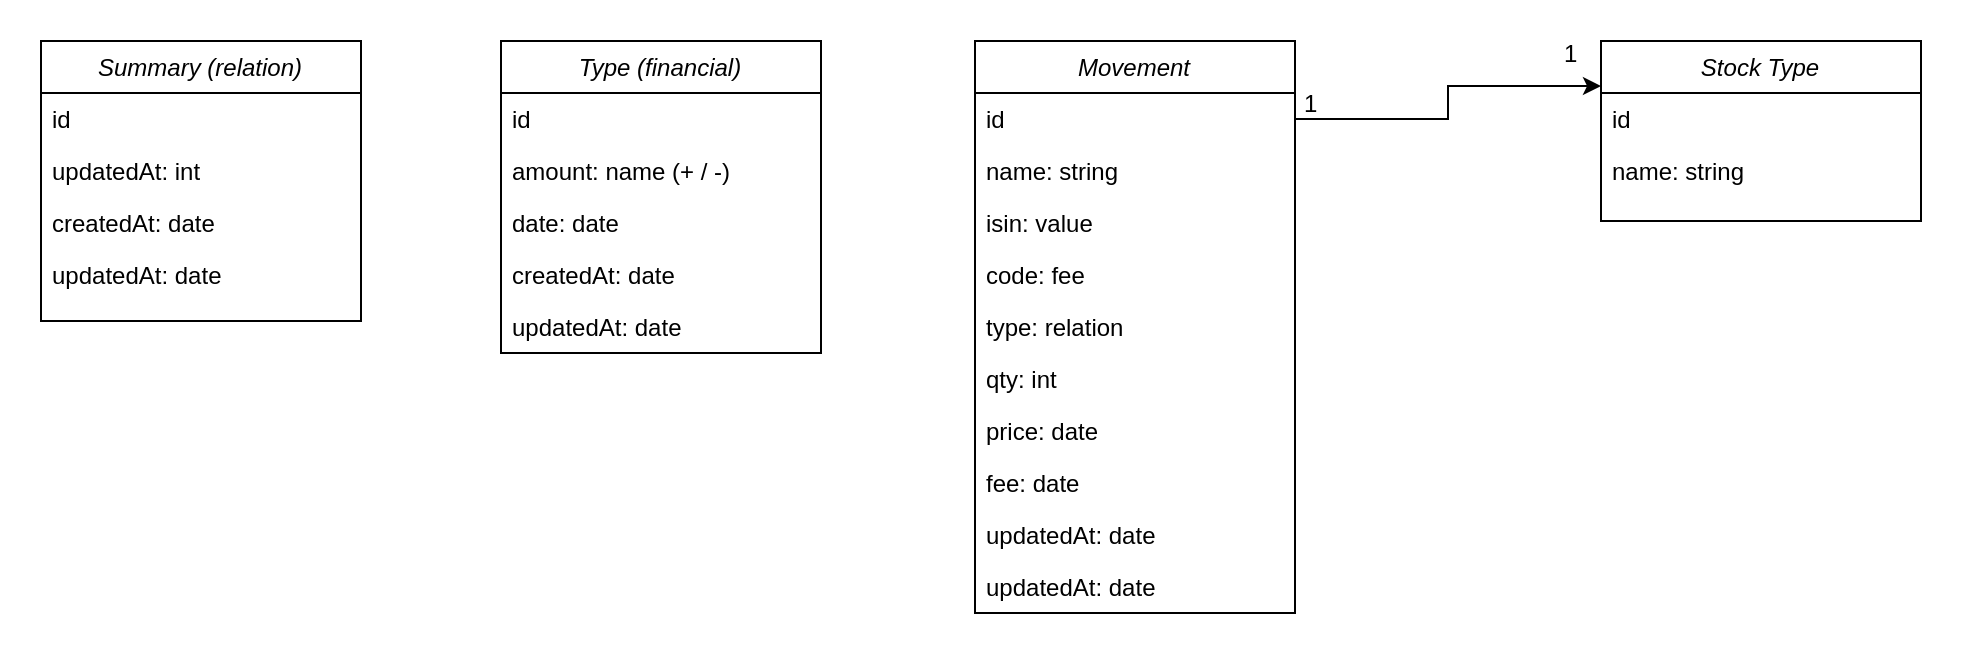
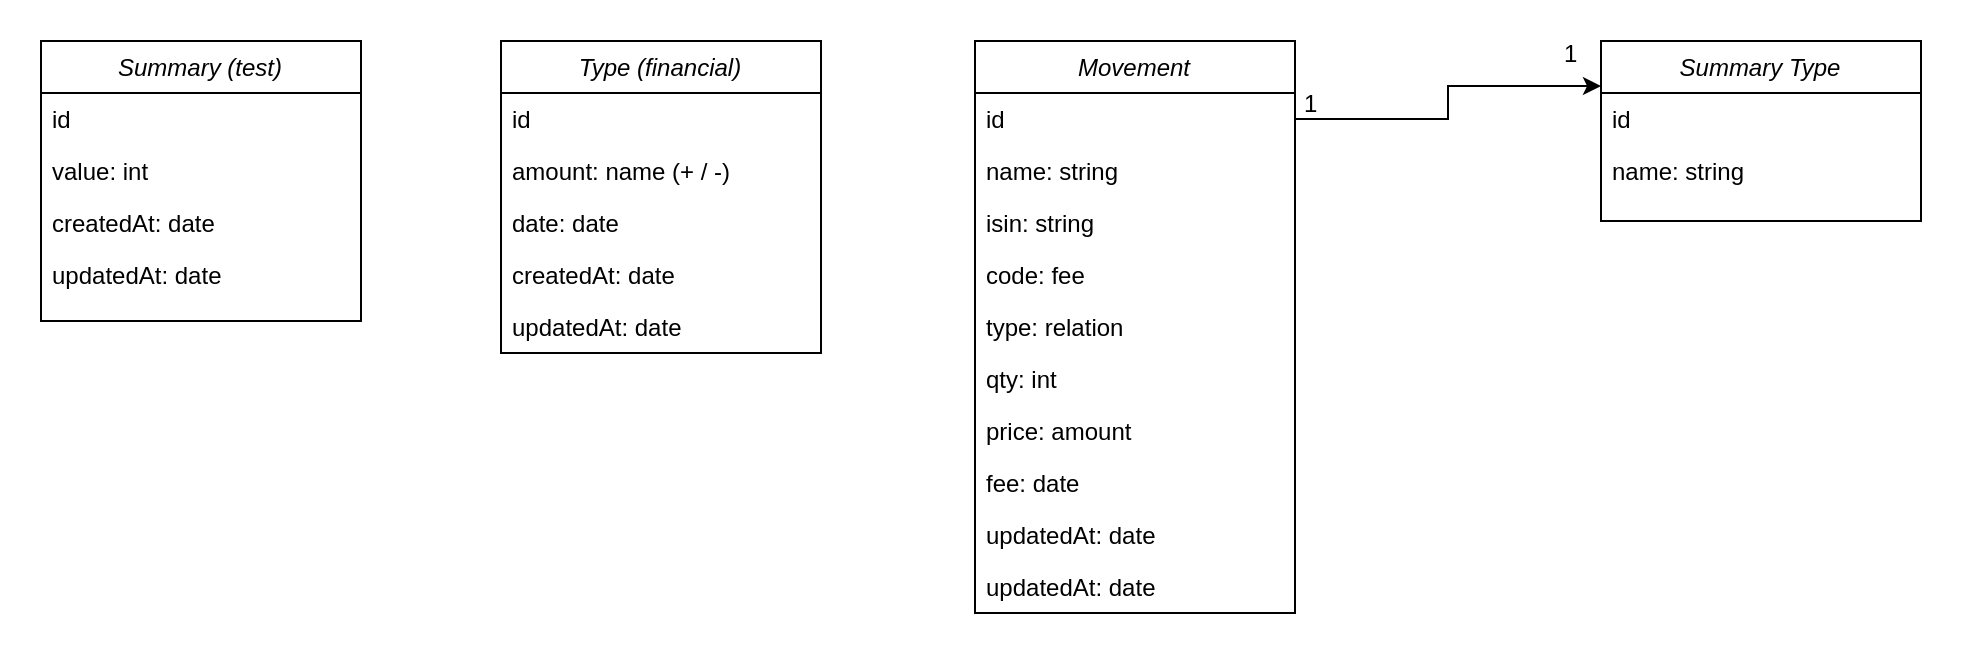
(200, 68) -> (200, 68)
(1760, 68) -> (1760, 68)
(137, 172) -> (107, 172)
(1044, 224) -> (1051, 224)
(1051, 432) -> (1064, 432)
